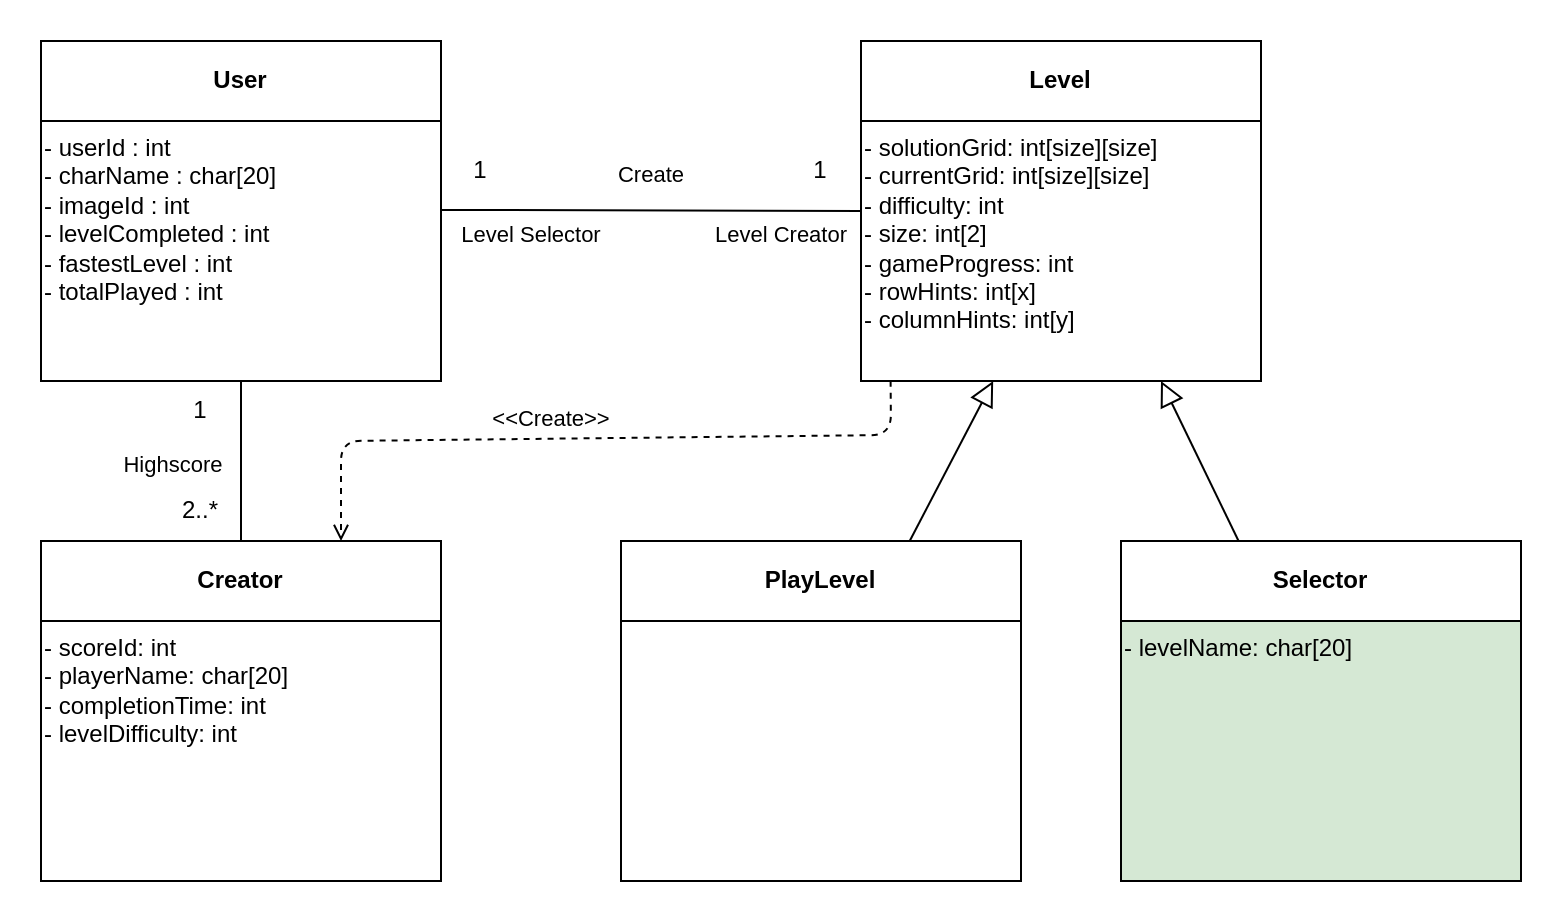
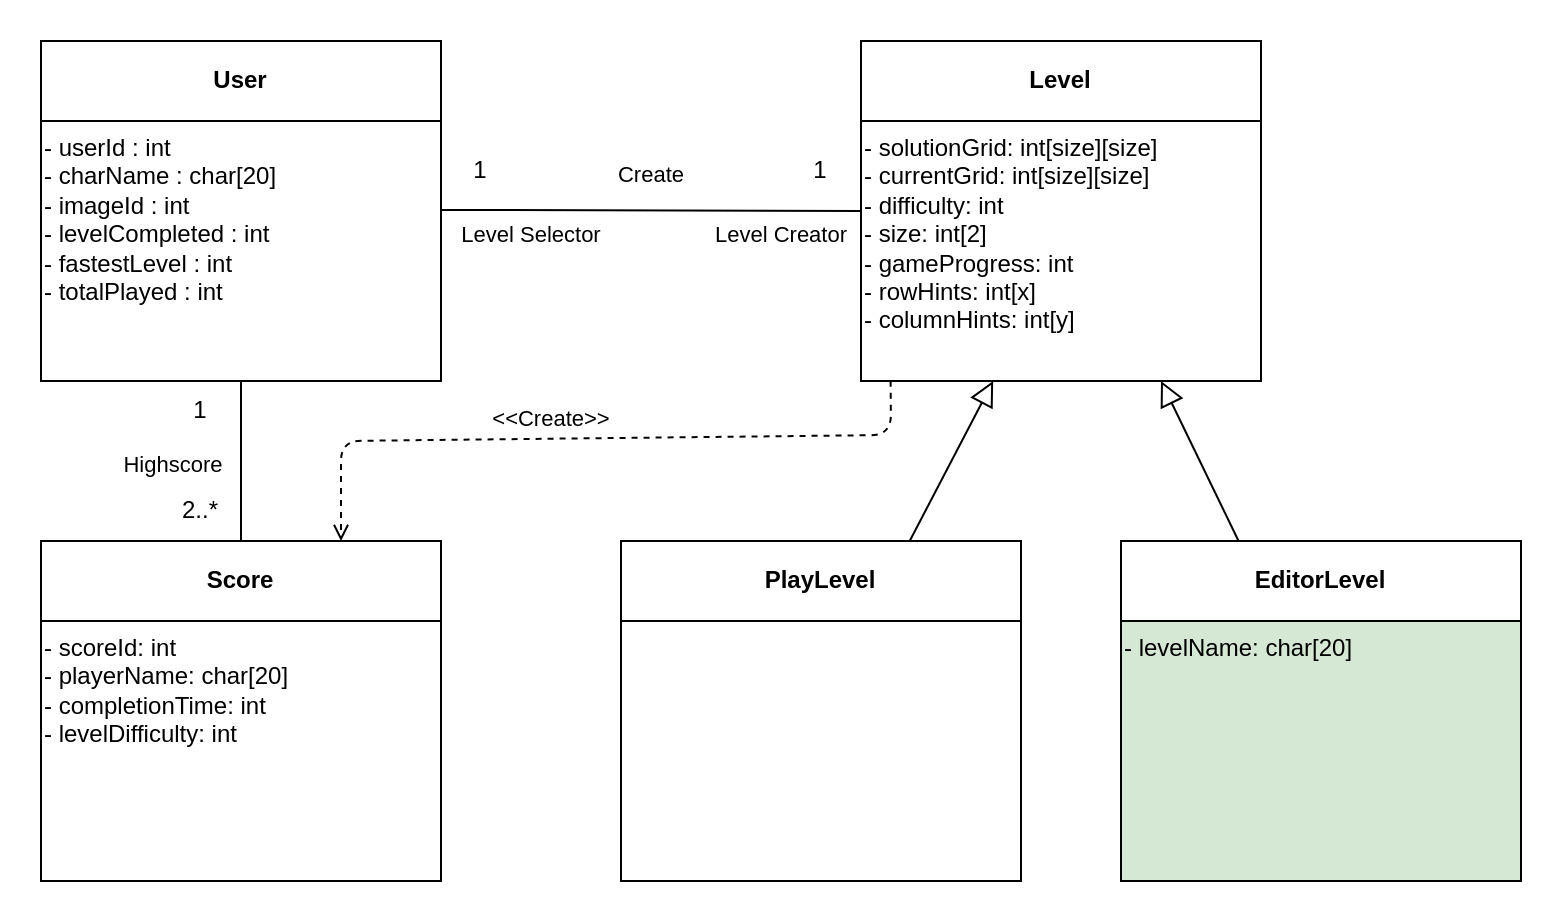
(241, 581) -> (241, 581)
(1321, 581) -> (1321, 581)
